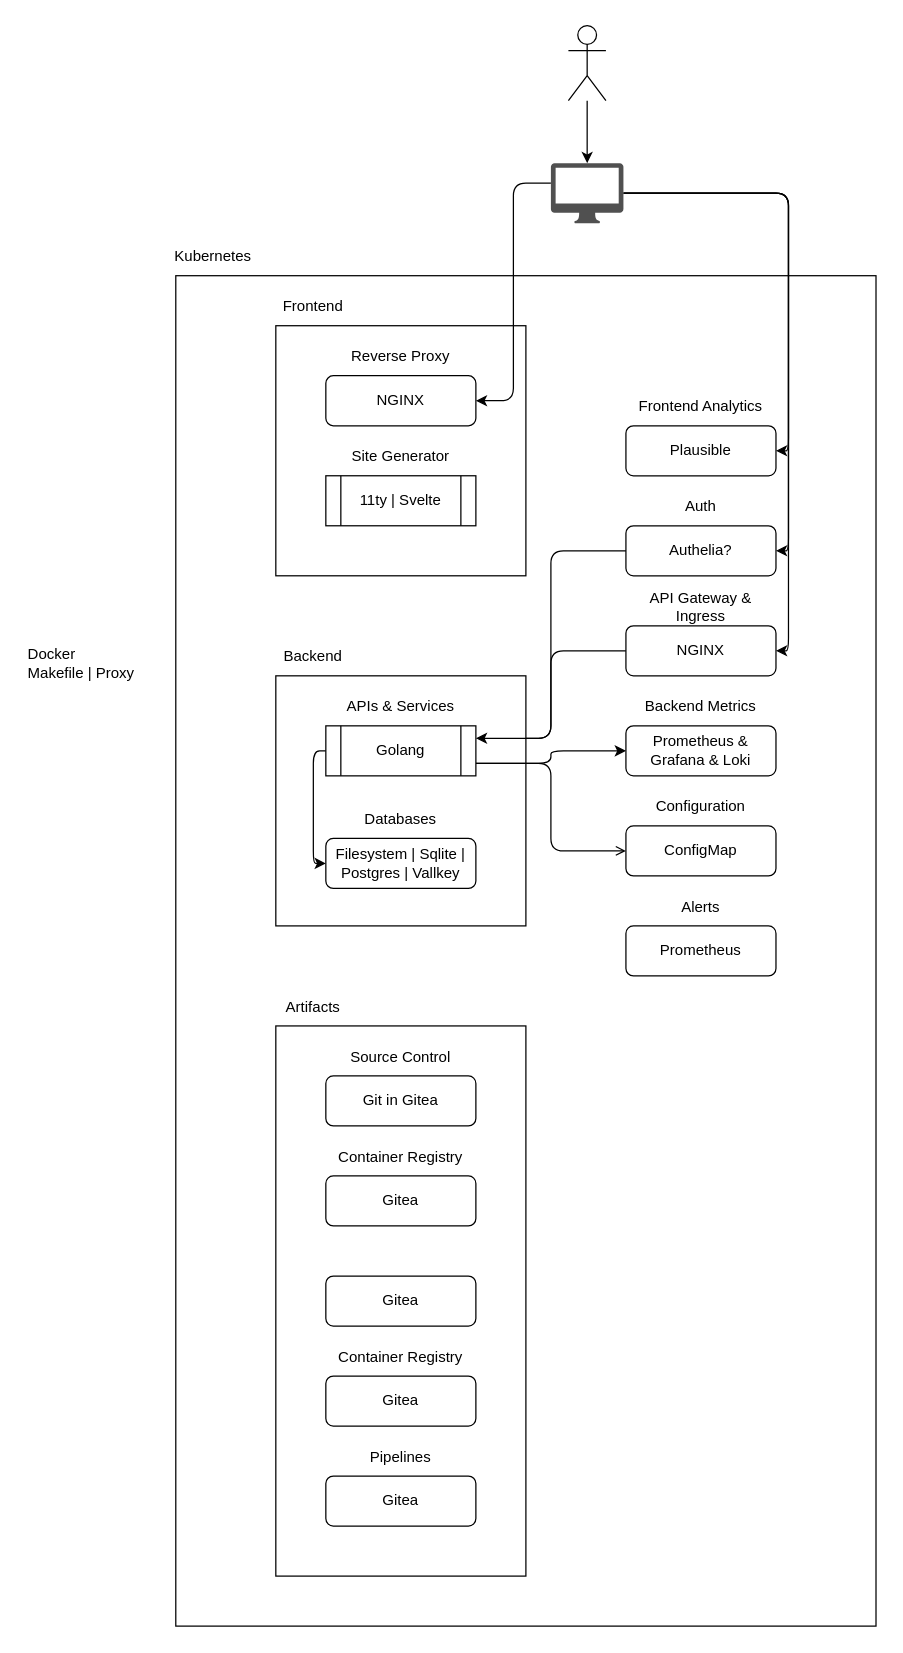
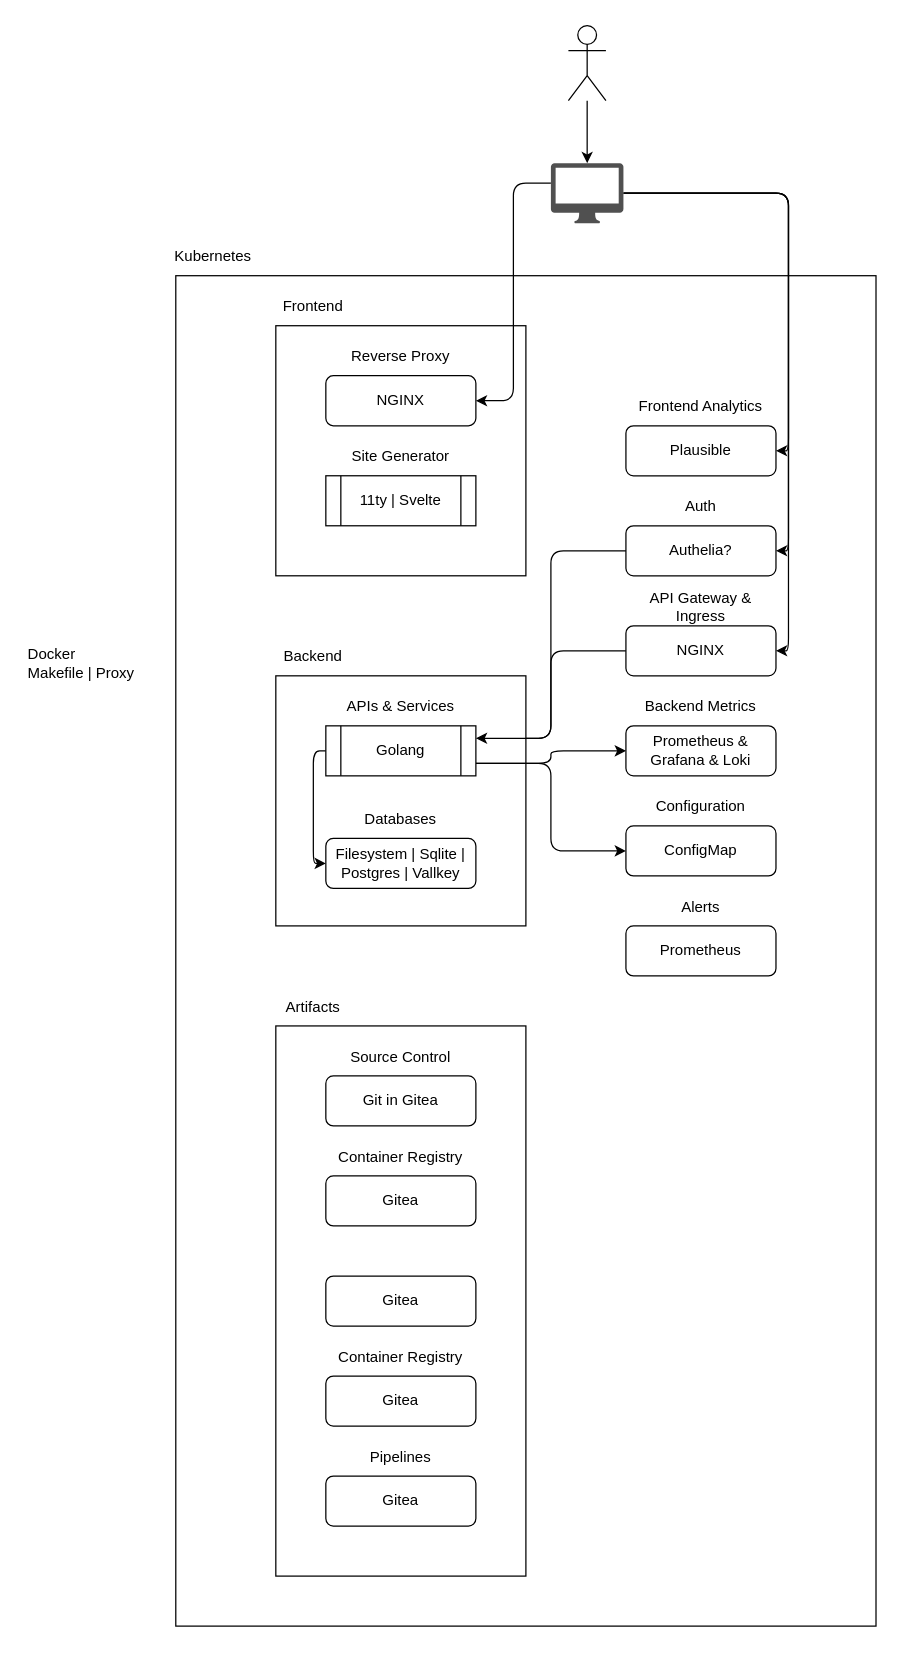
(617, 851) -> (616, 851)
